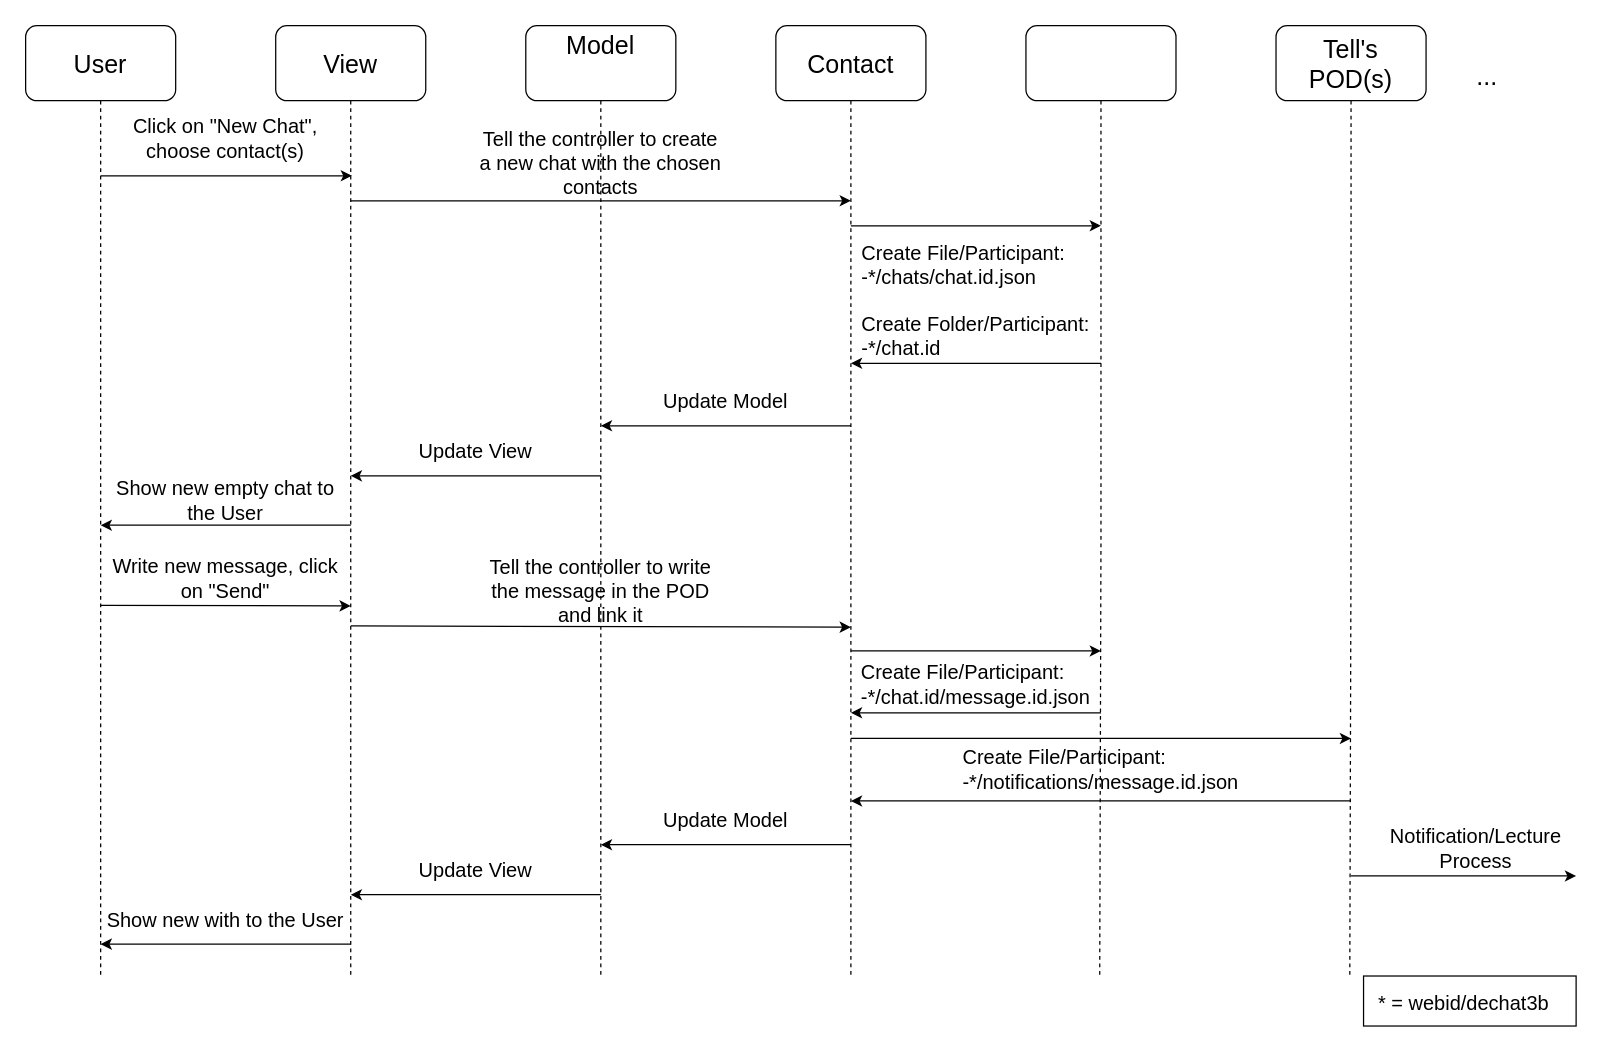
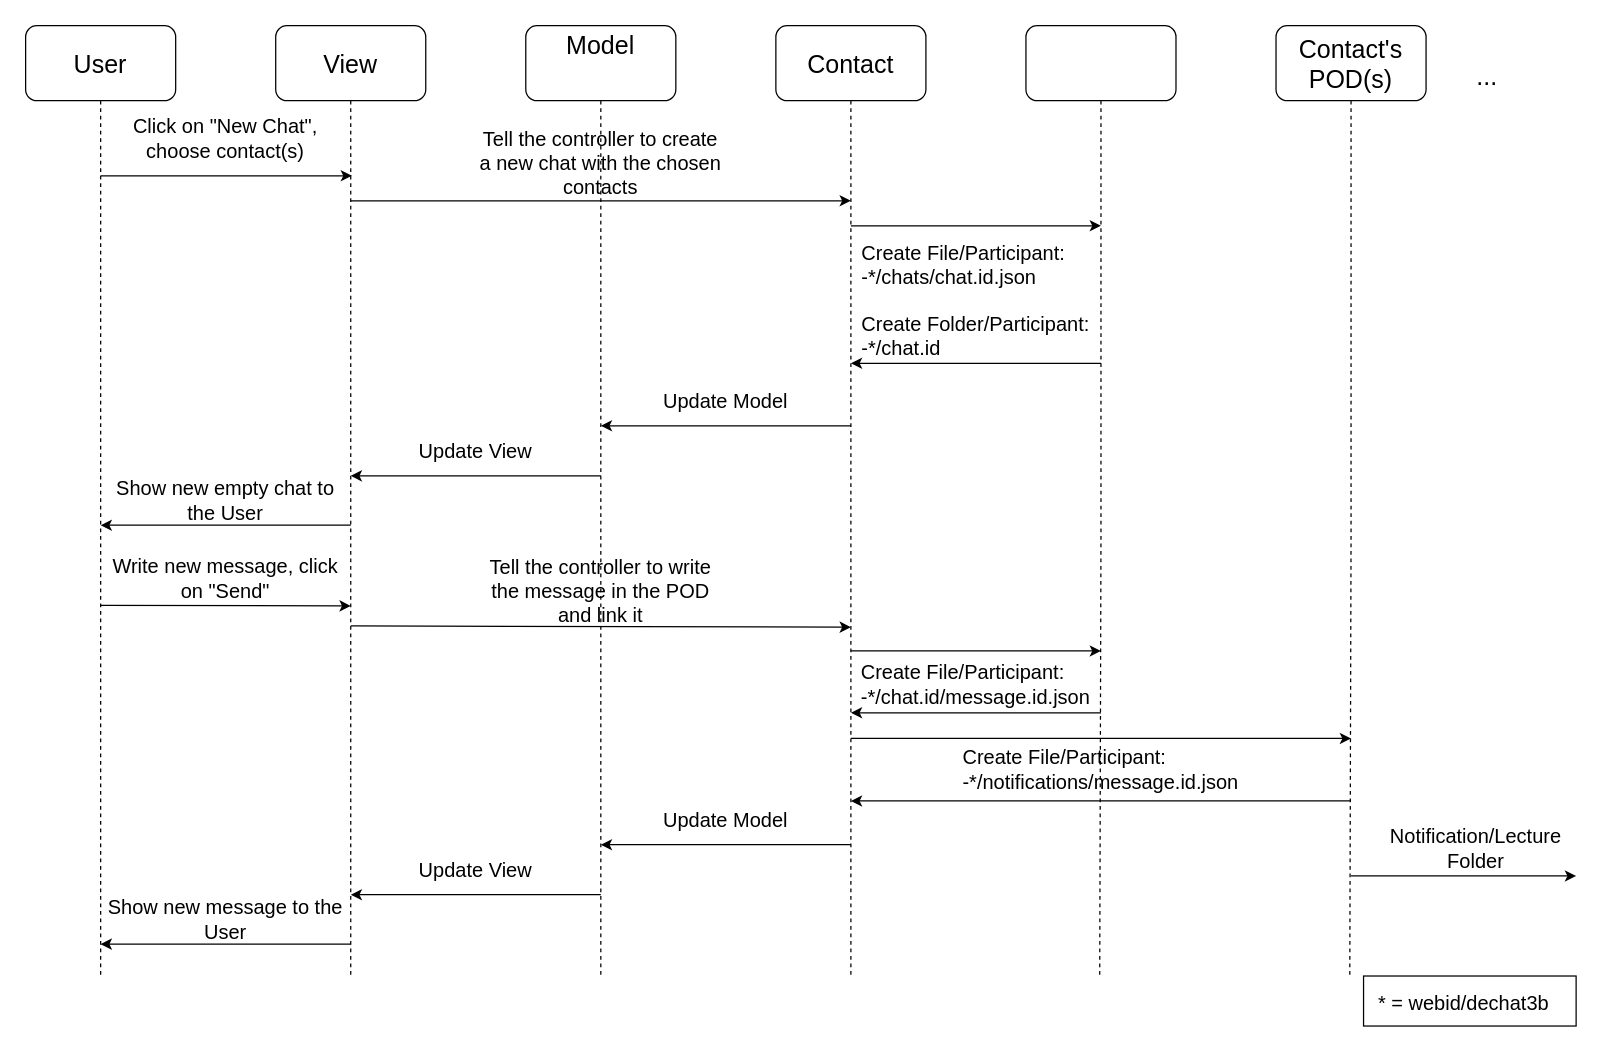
(1351, 63) -> (1351, 63)
(1476, 848) -> (1476, 848)
(226, 919) -> (226, 919)
